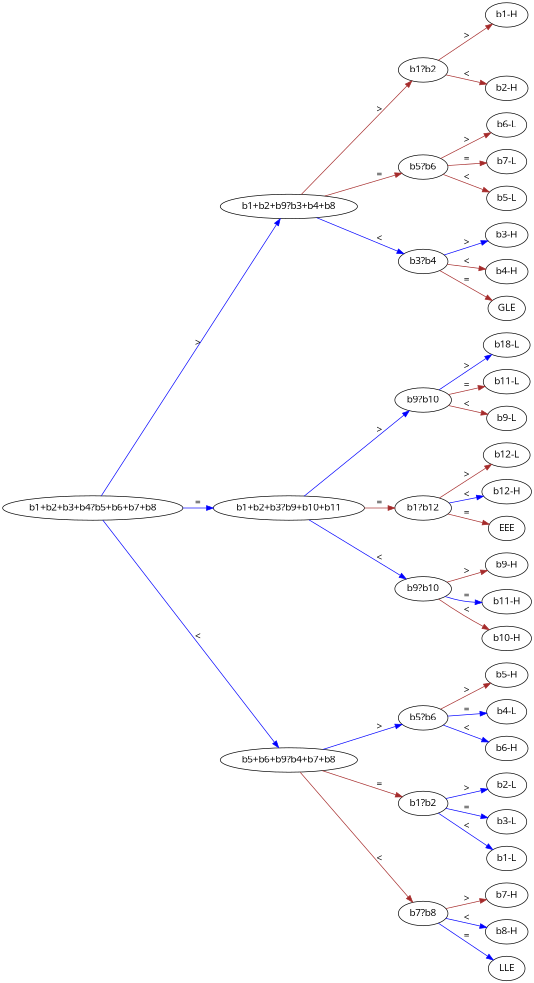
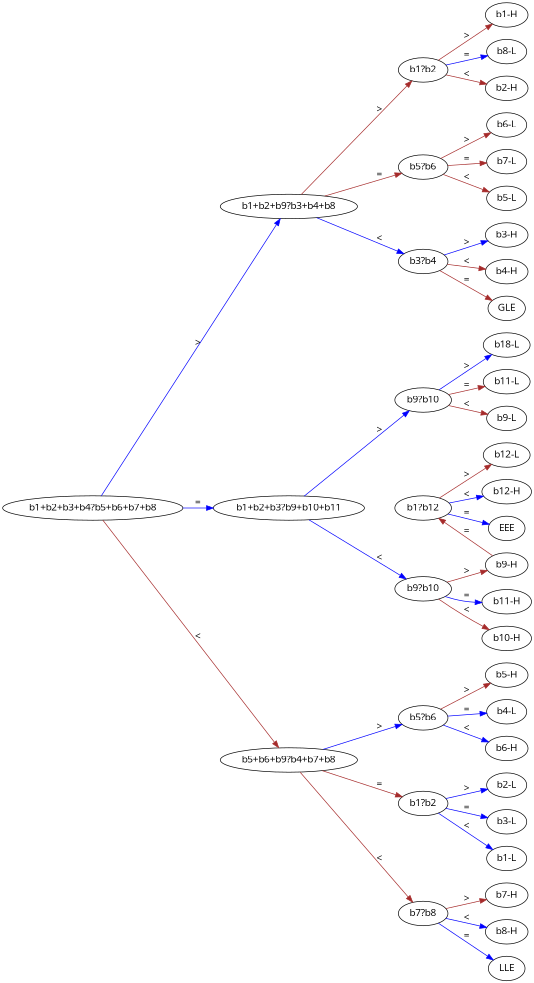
none -> (507, 52)
(376, 508) -> (469, 539)
(465, 518) -> (465, 518)
(189, 631) -> (189, 631)
